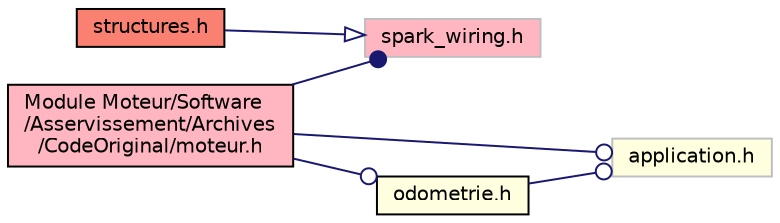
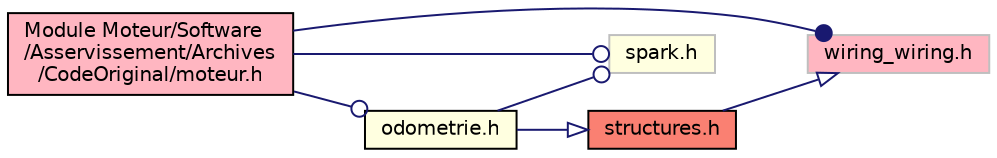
(453, 38) -> (898, 54)
none -> (542, 130)
(692, 158) -> (662, 54)
